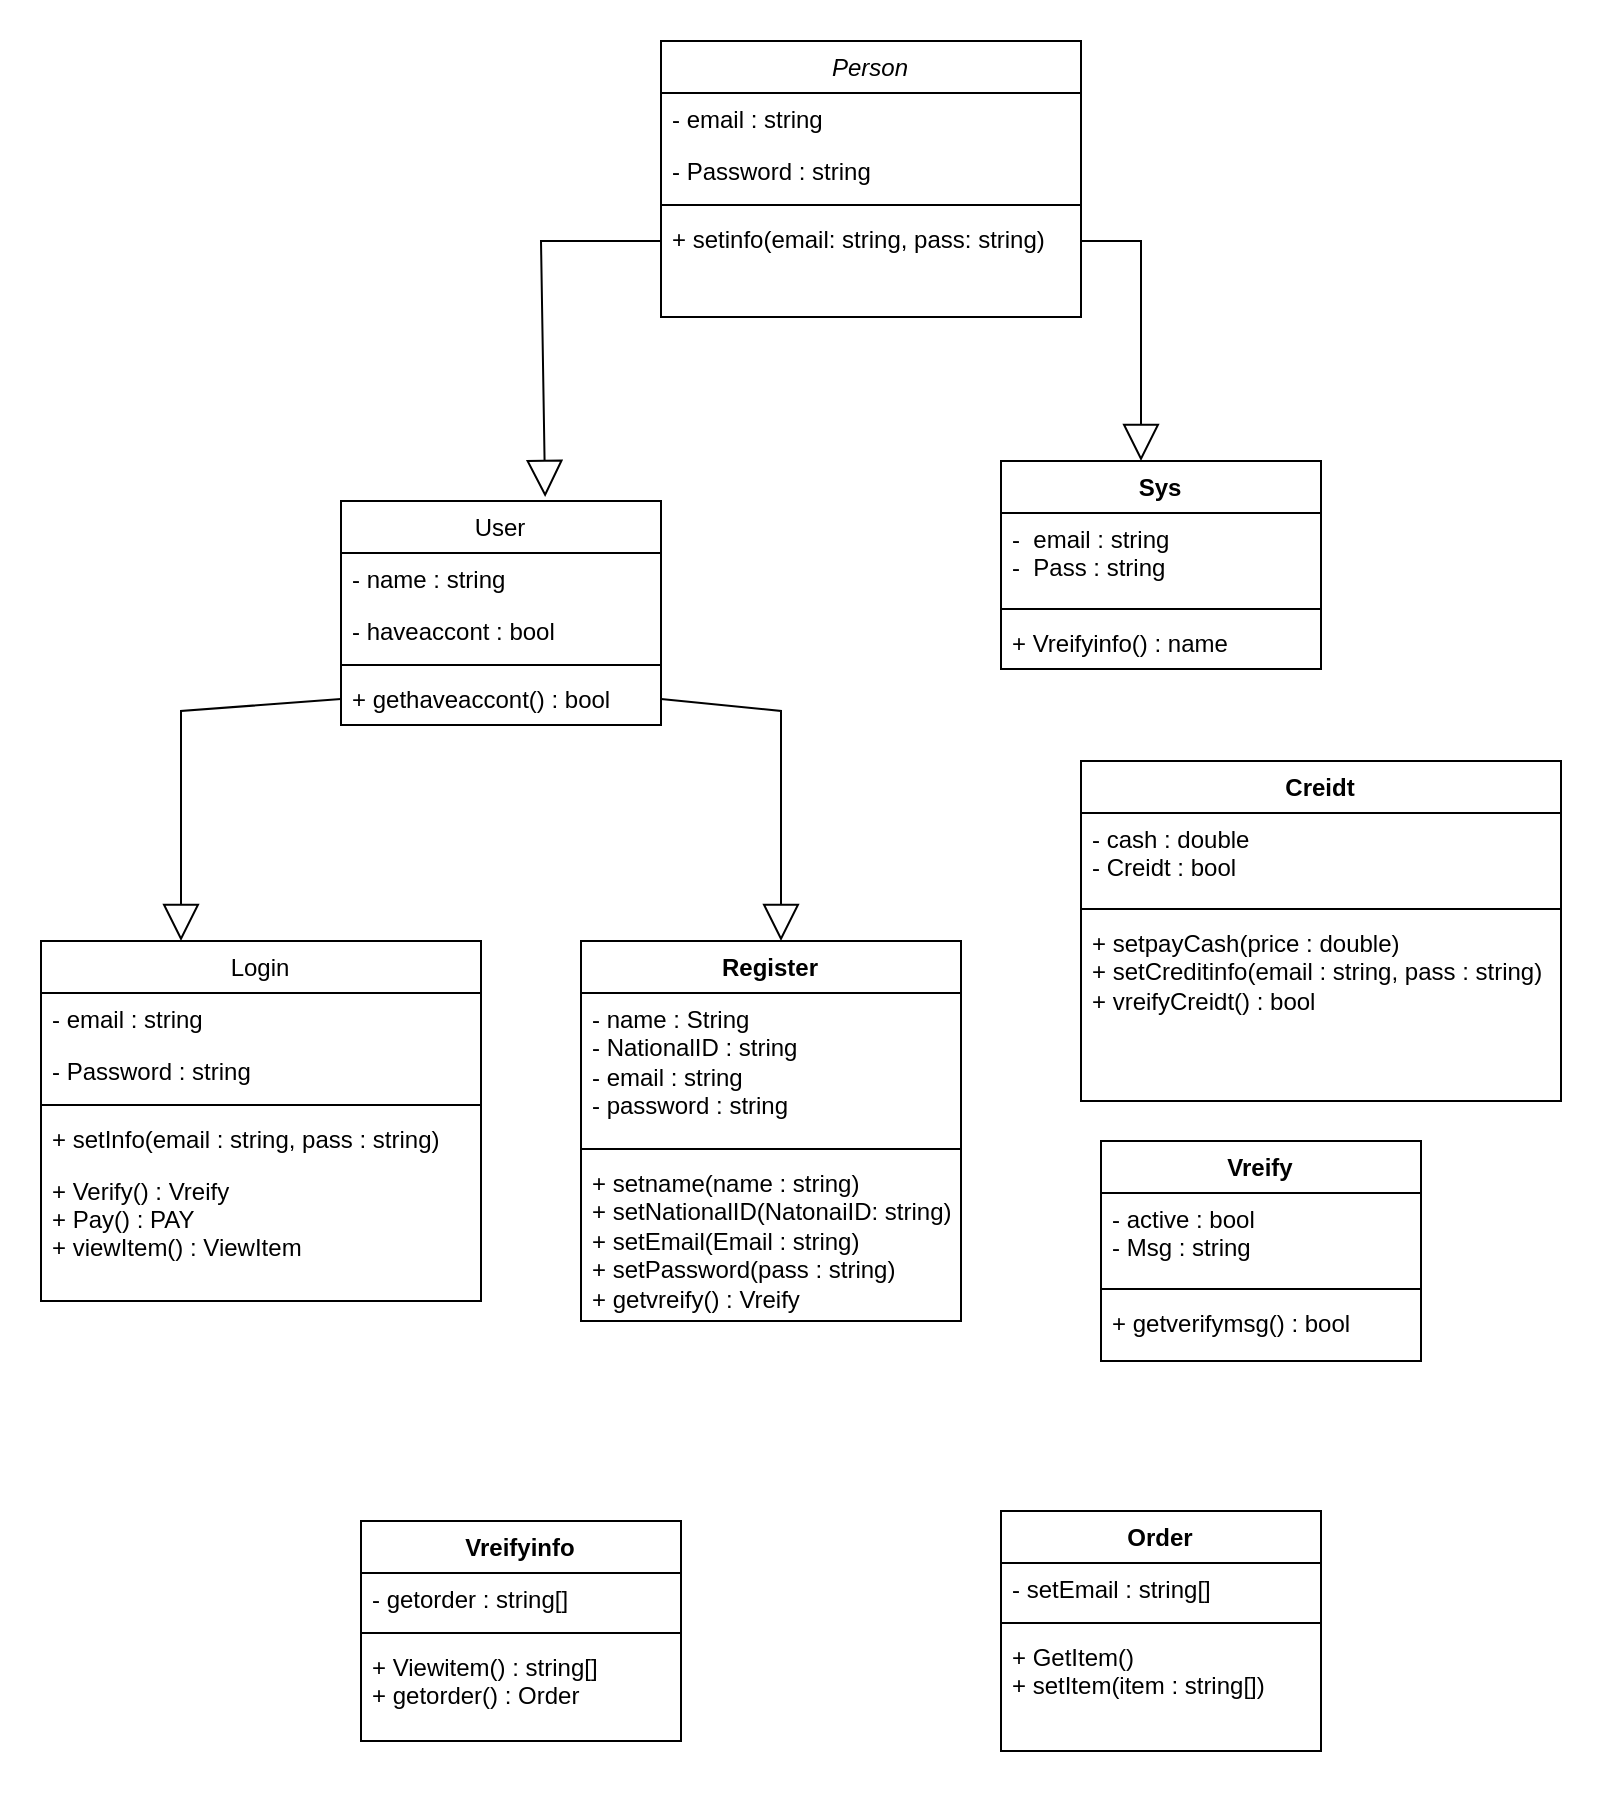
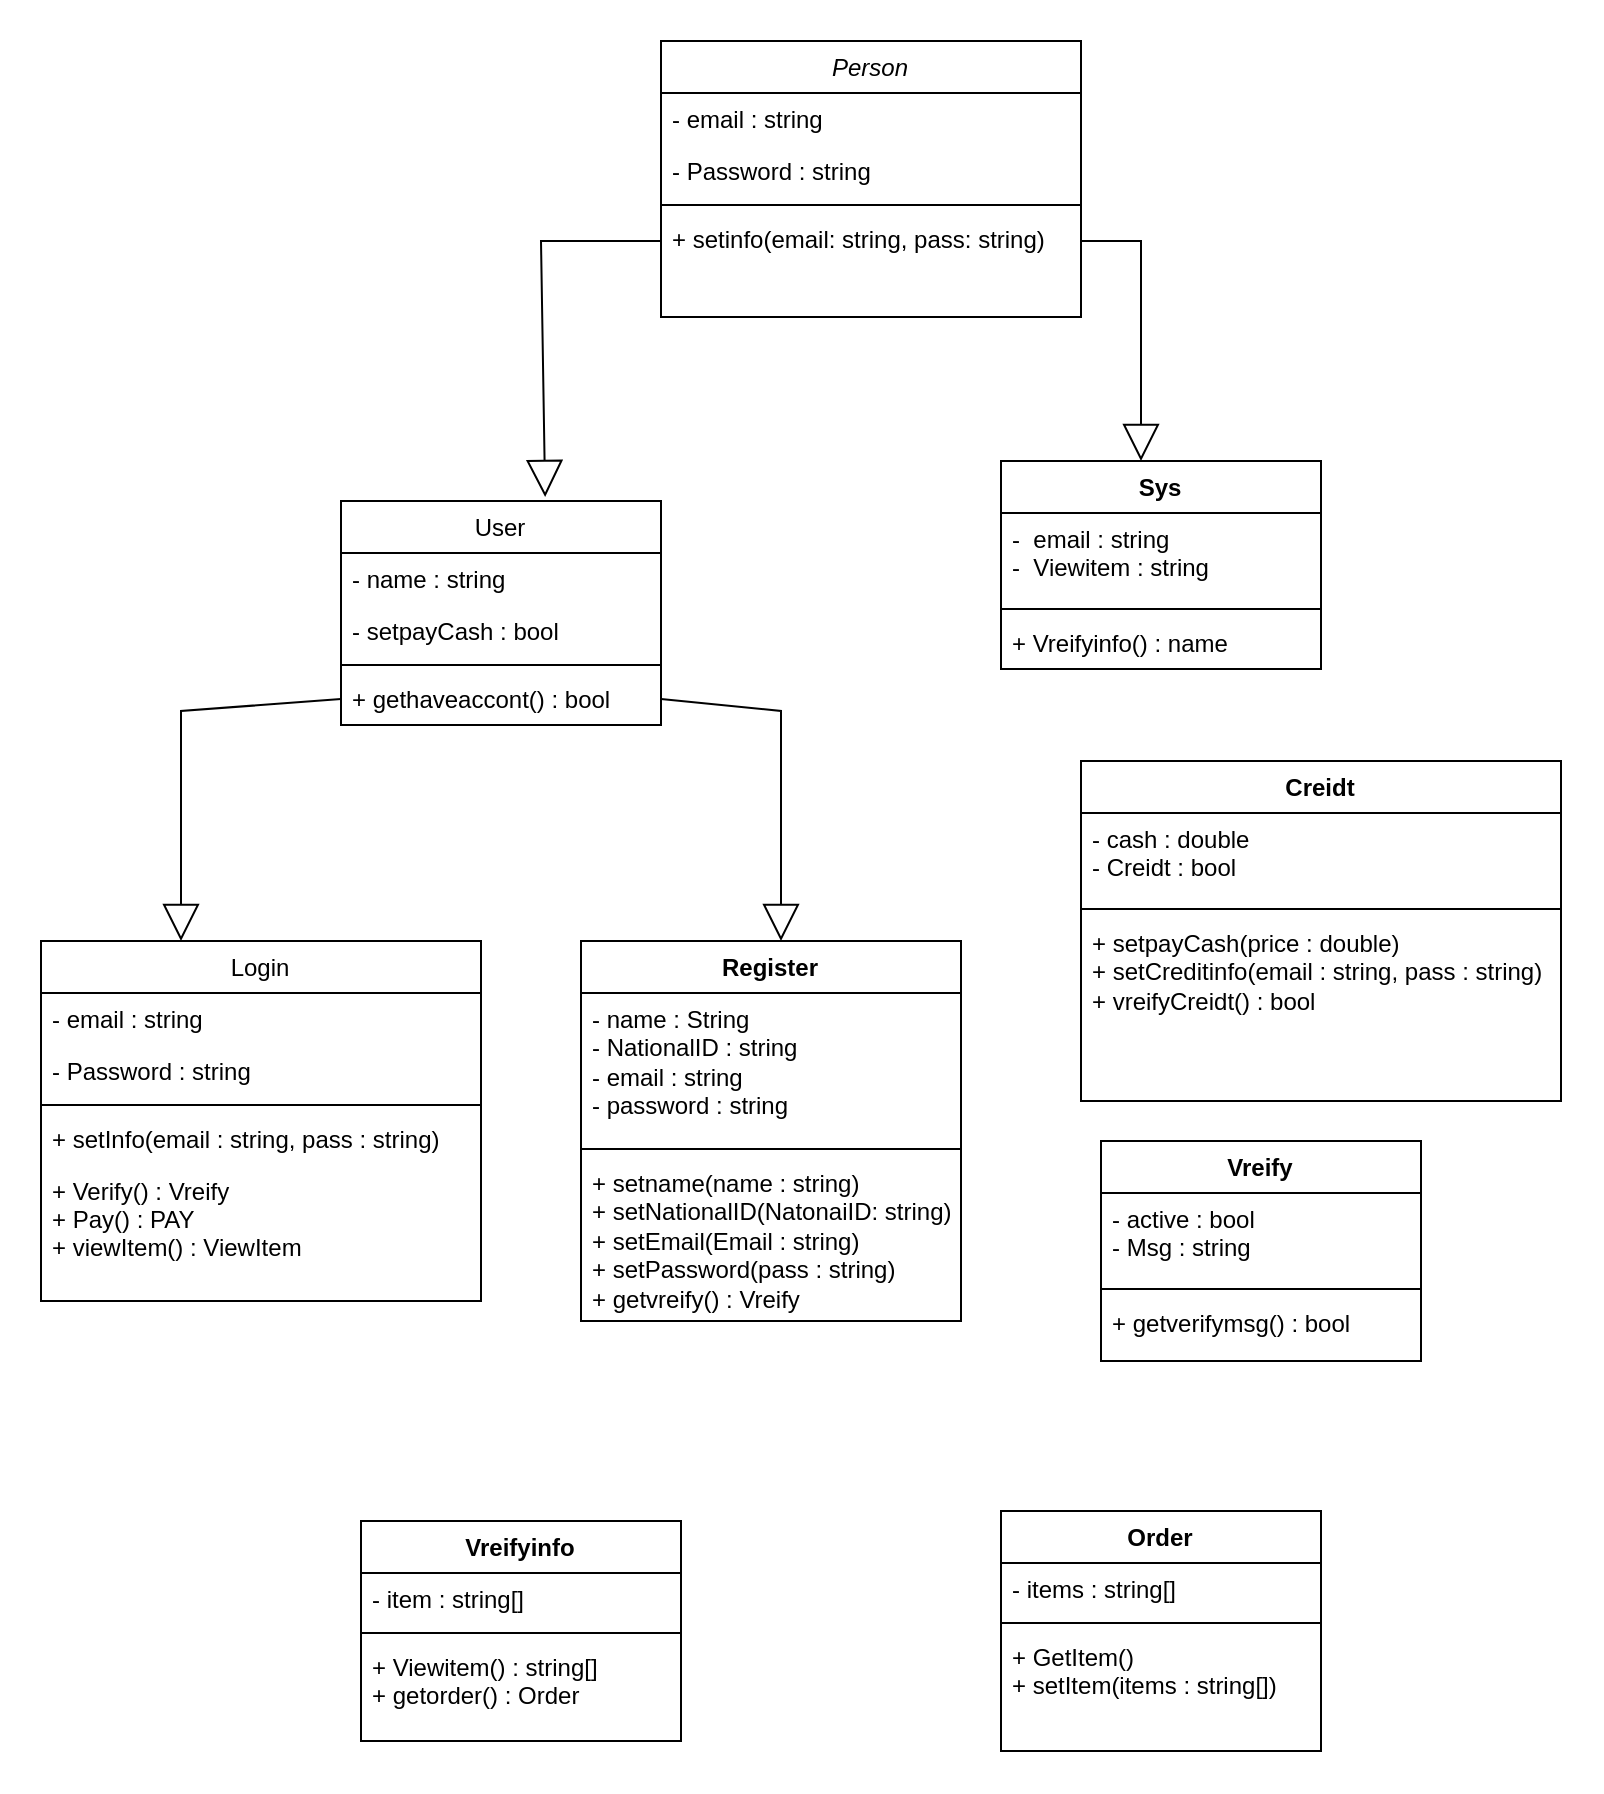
(1105, 556) -> (1126, 556)
(464, 632) -> (464, 632)
(1132, 1591) -> (1115, 1591)
(499, 1601) -> (469, 1601)
(1163, 1688) -> (1163, 1688)
